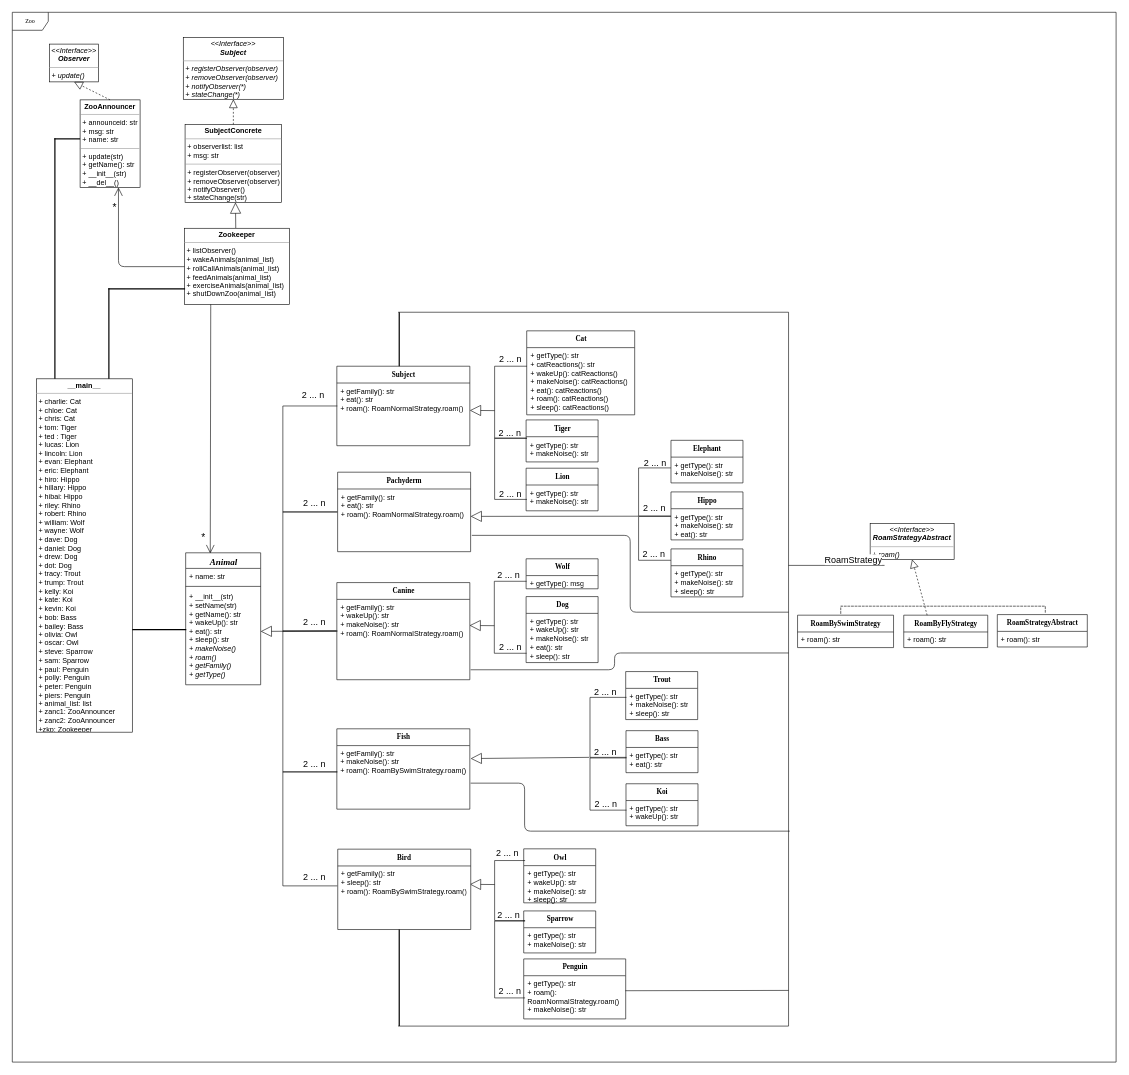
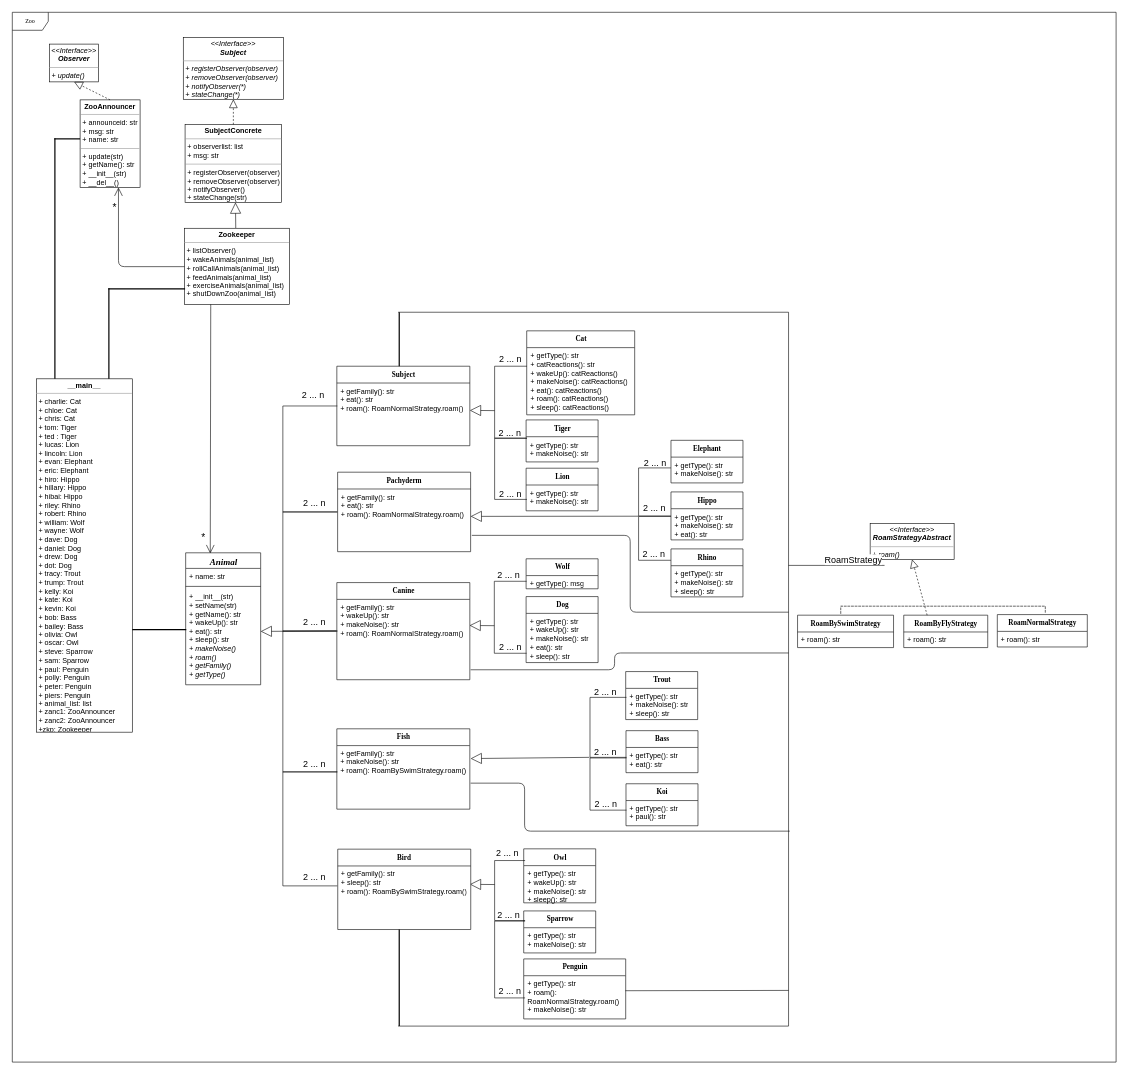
(1043, 623) -> (1043, 623)
(659, 814) -> (659, 814)
